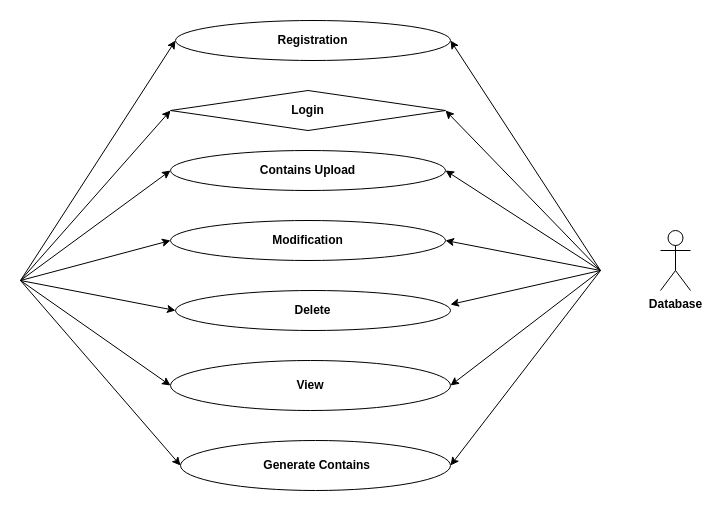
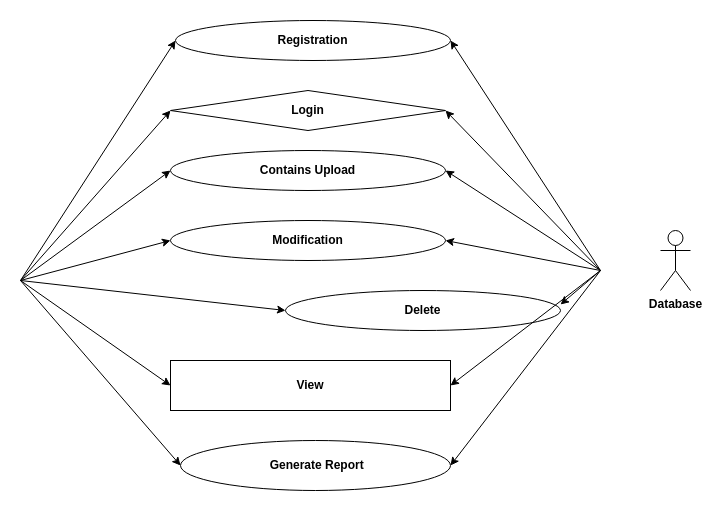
(313, 311) -> (423, 311)
(311, 386) -> (311, 386)
(316, 466) -> (316, 466)
